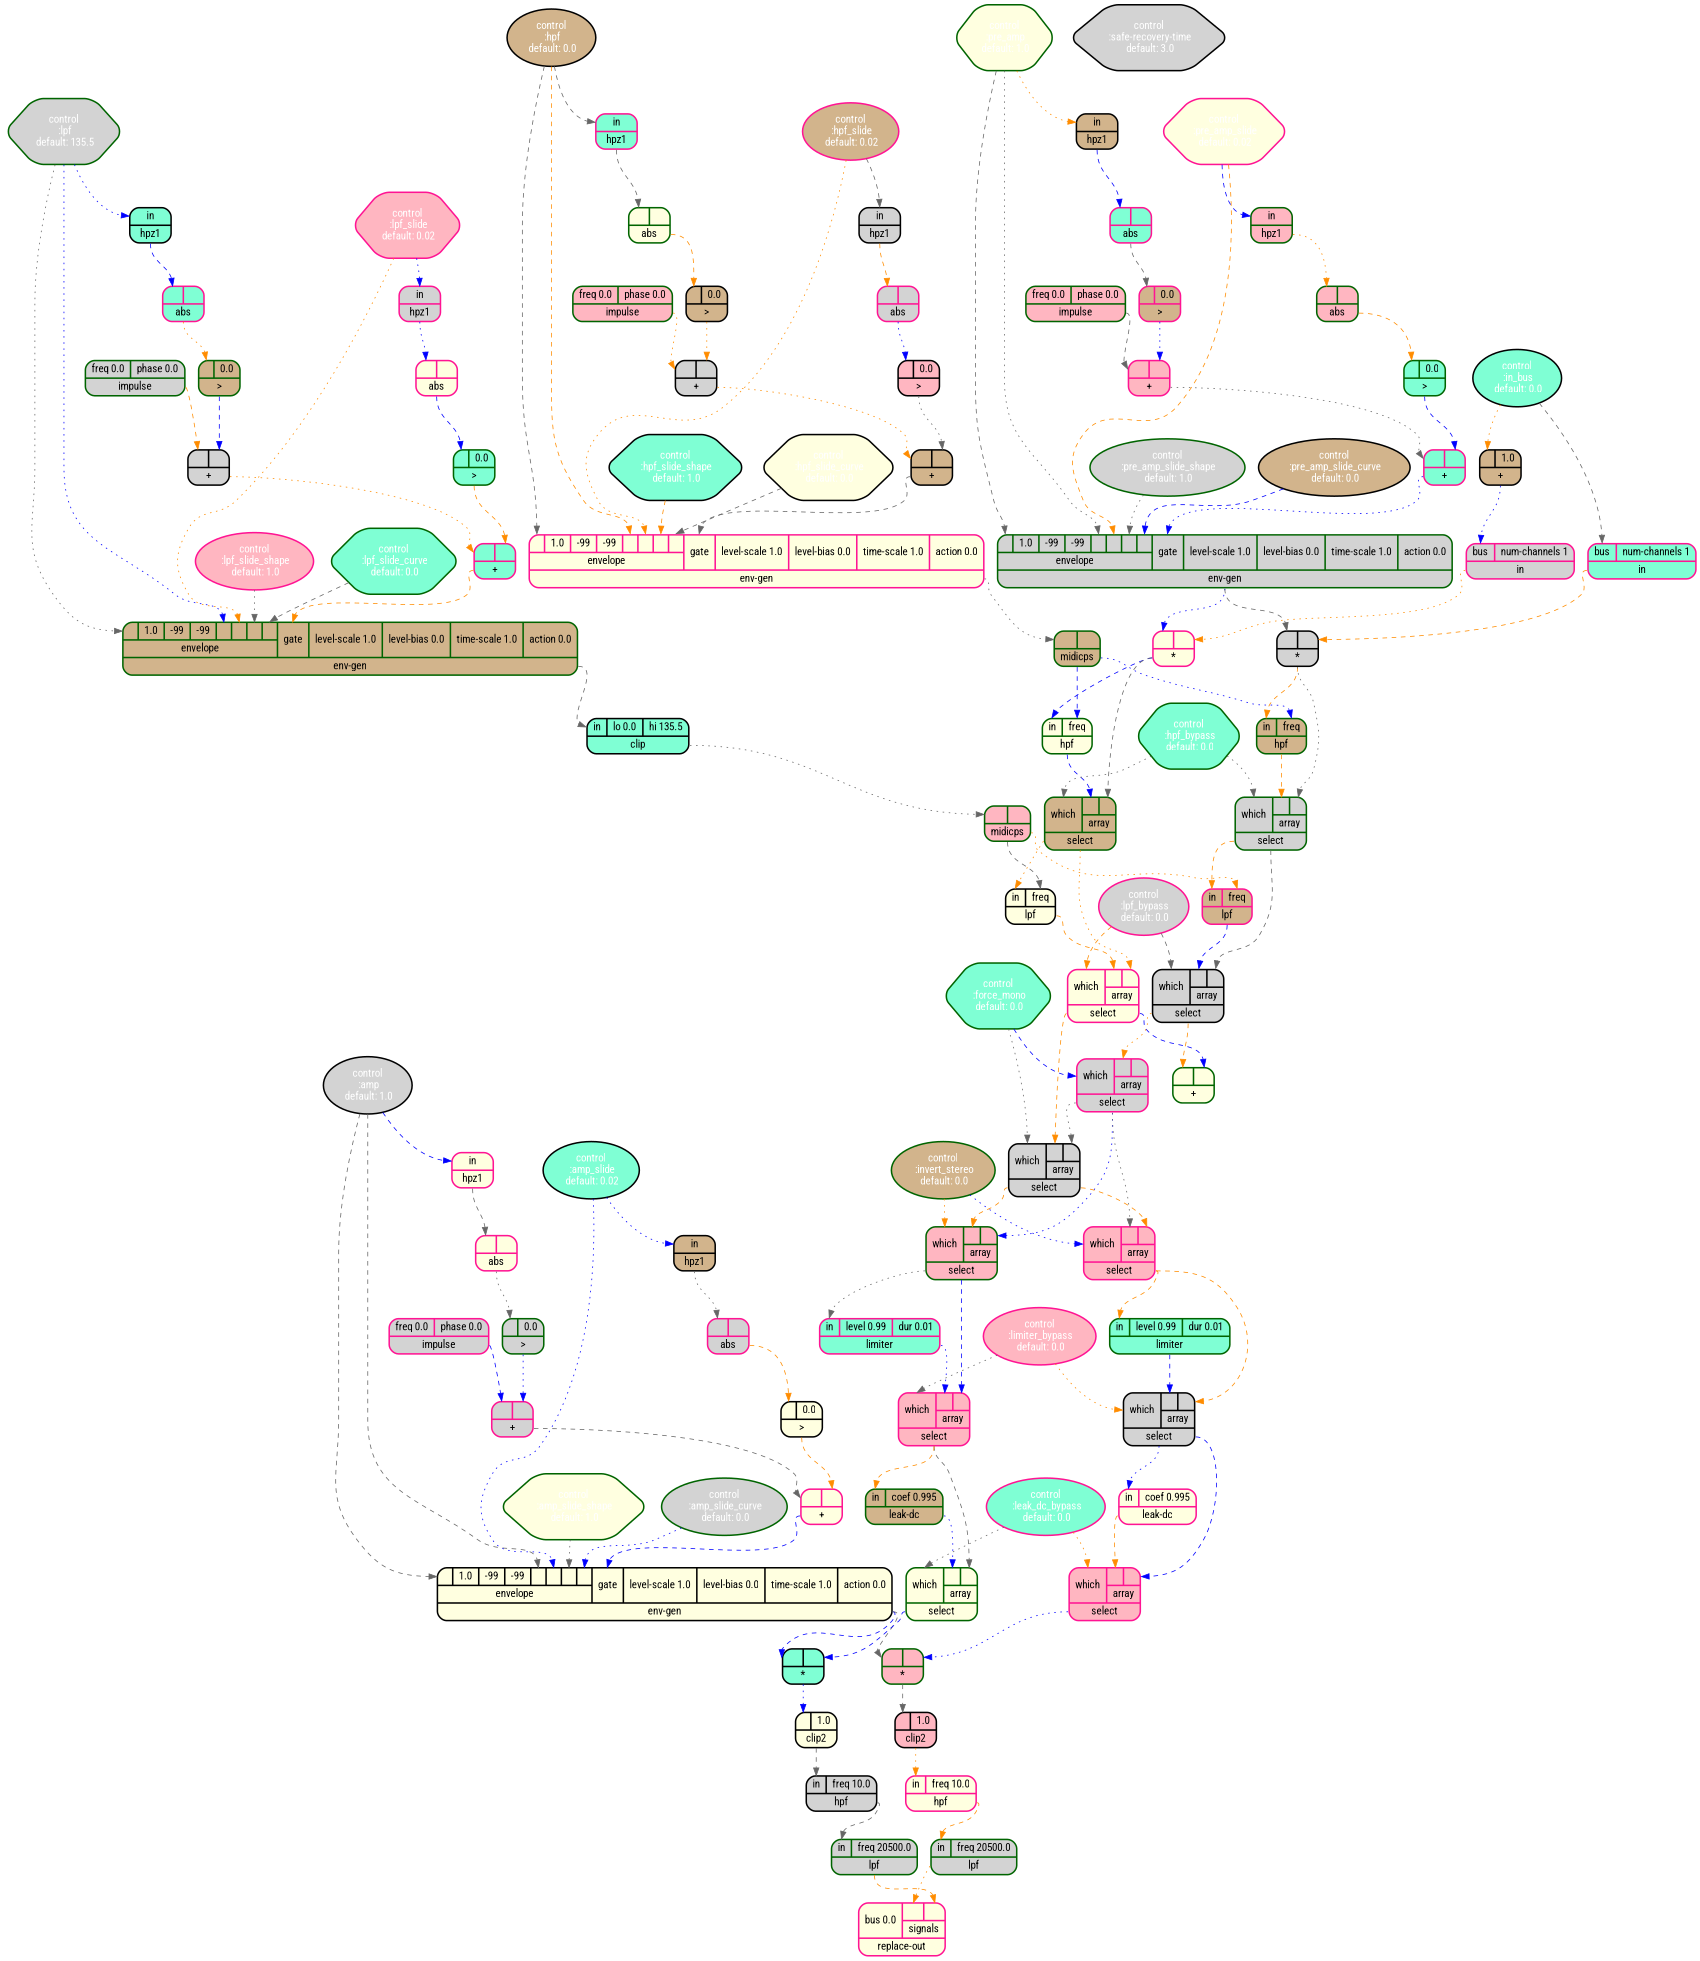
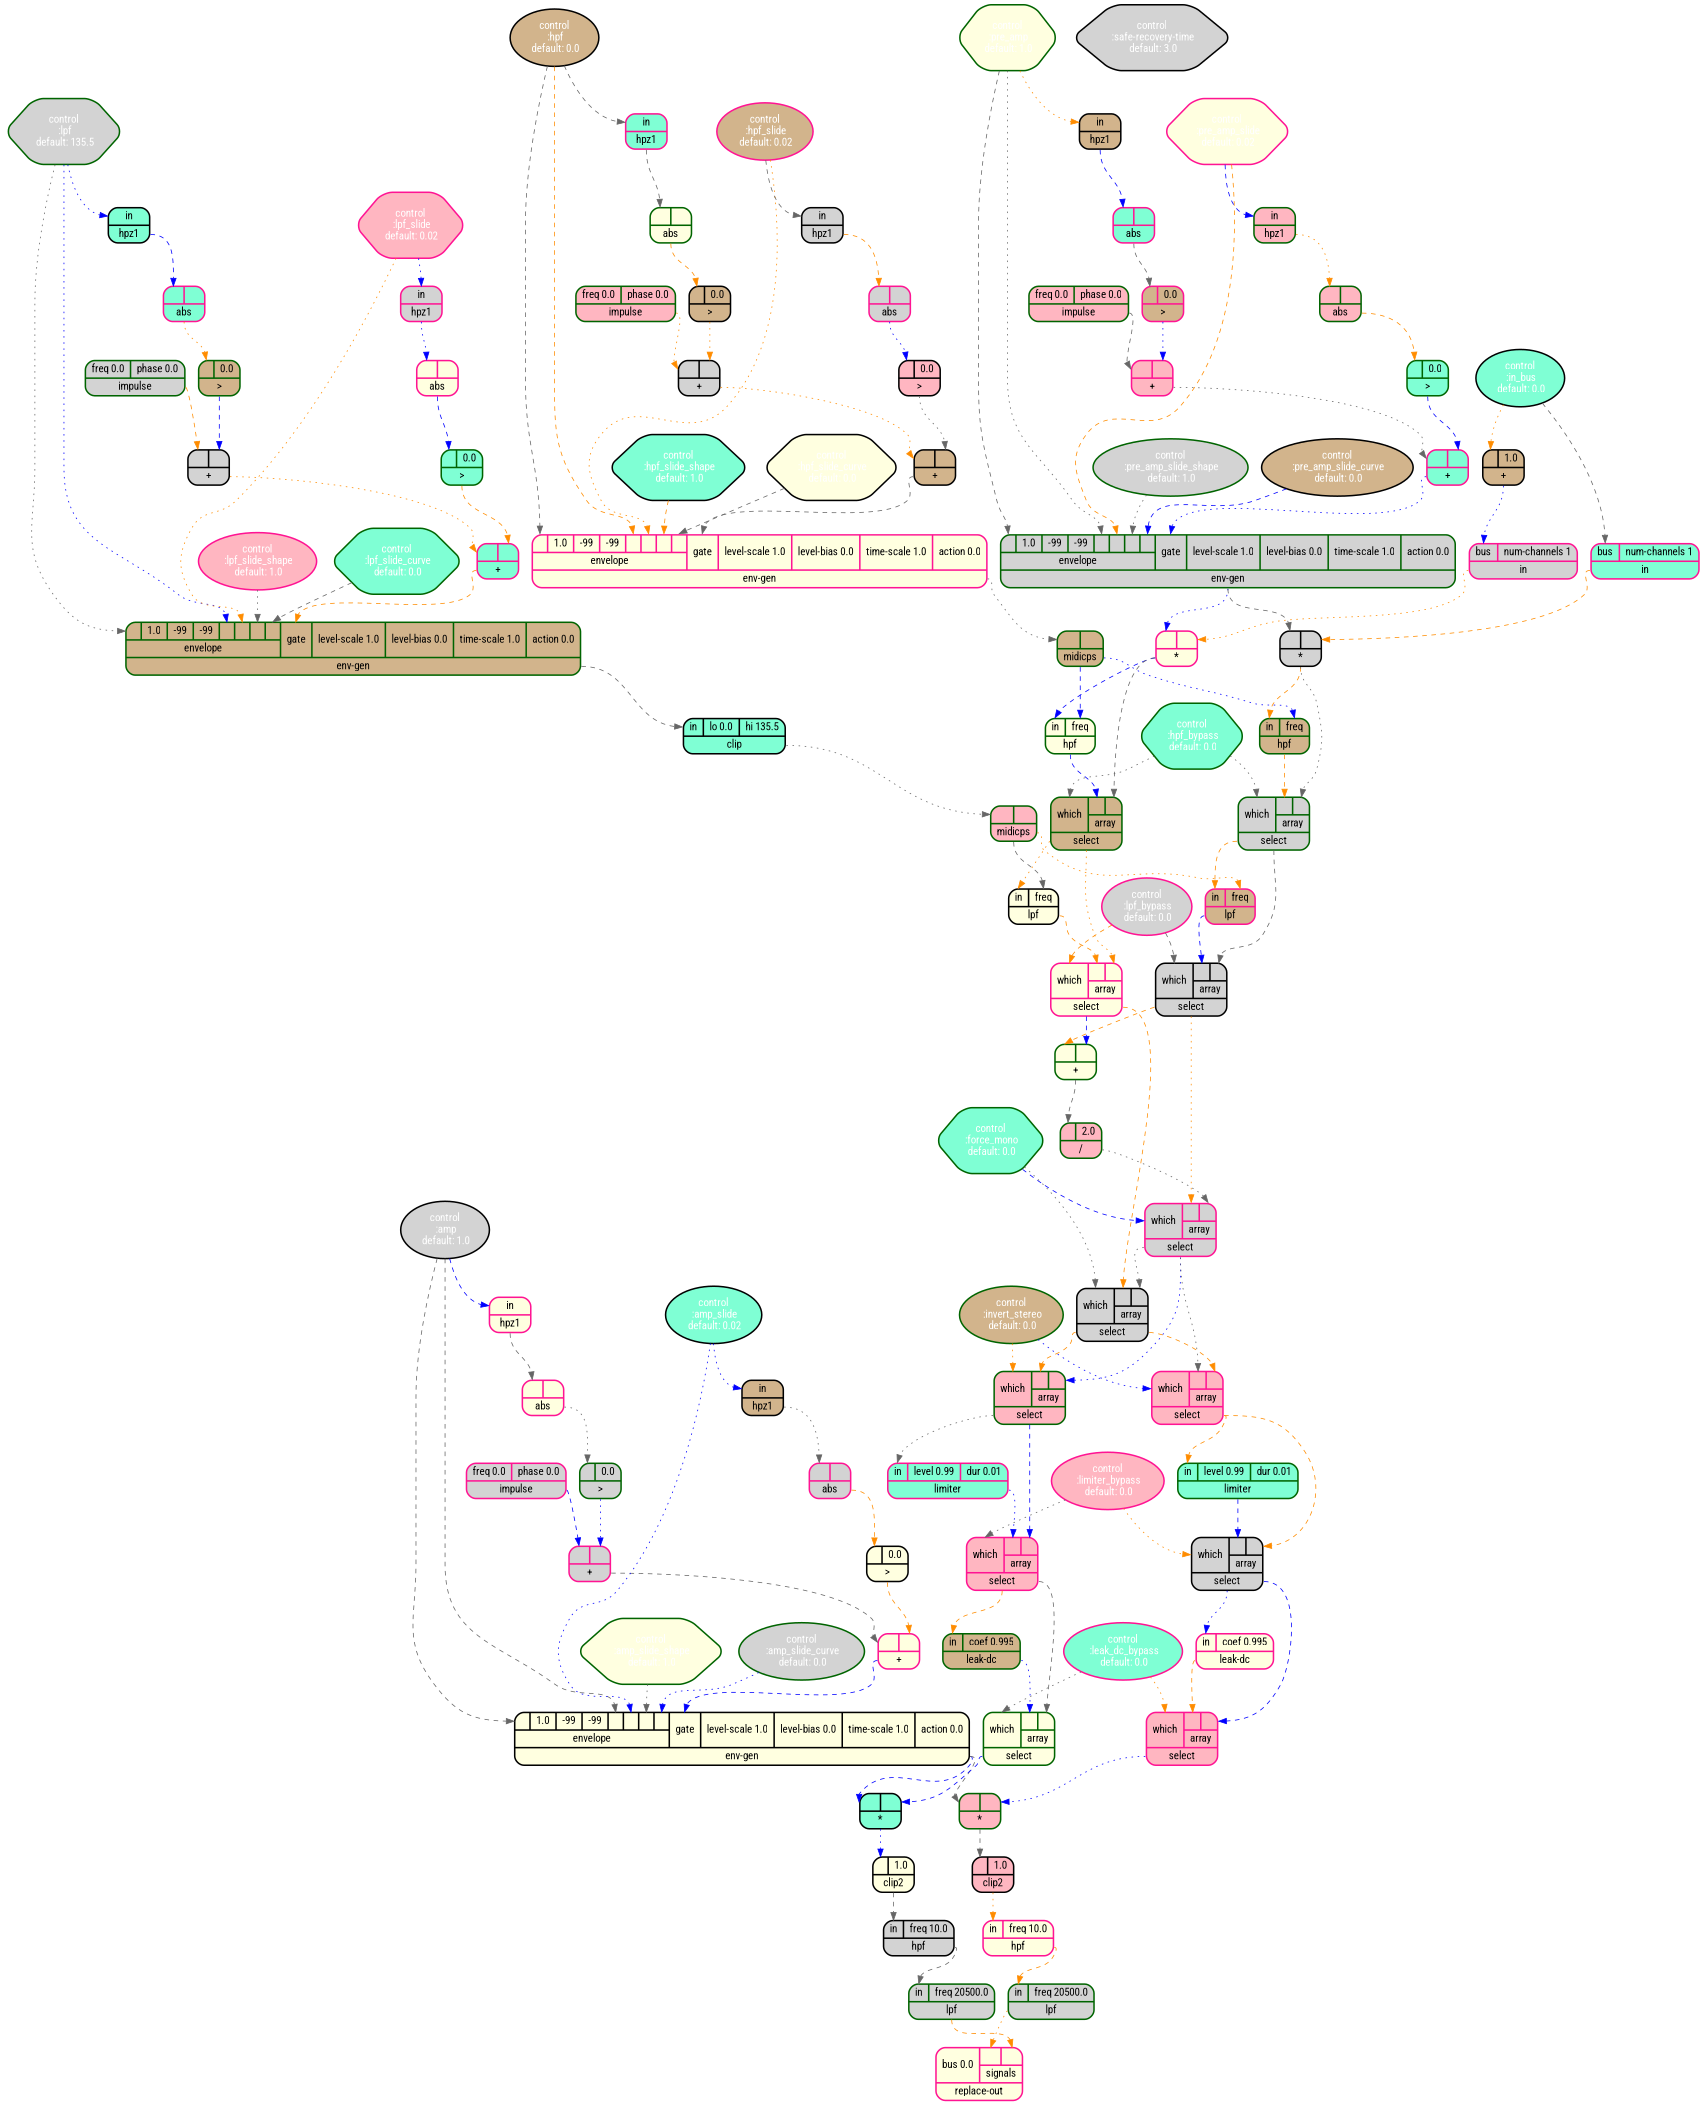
none -> (1081, 1141)
